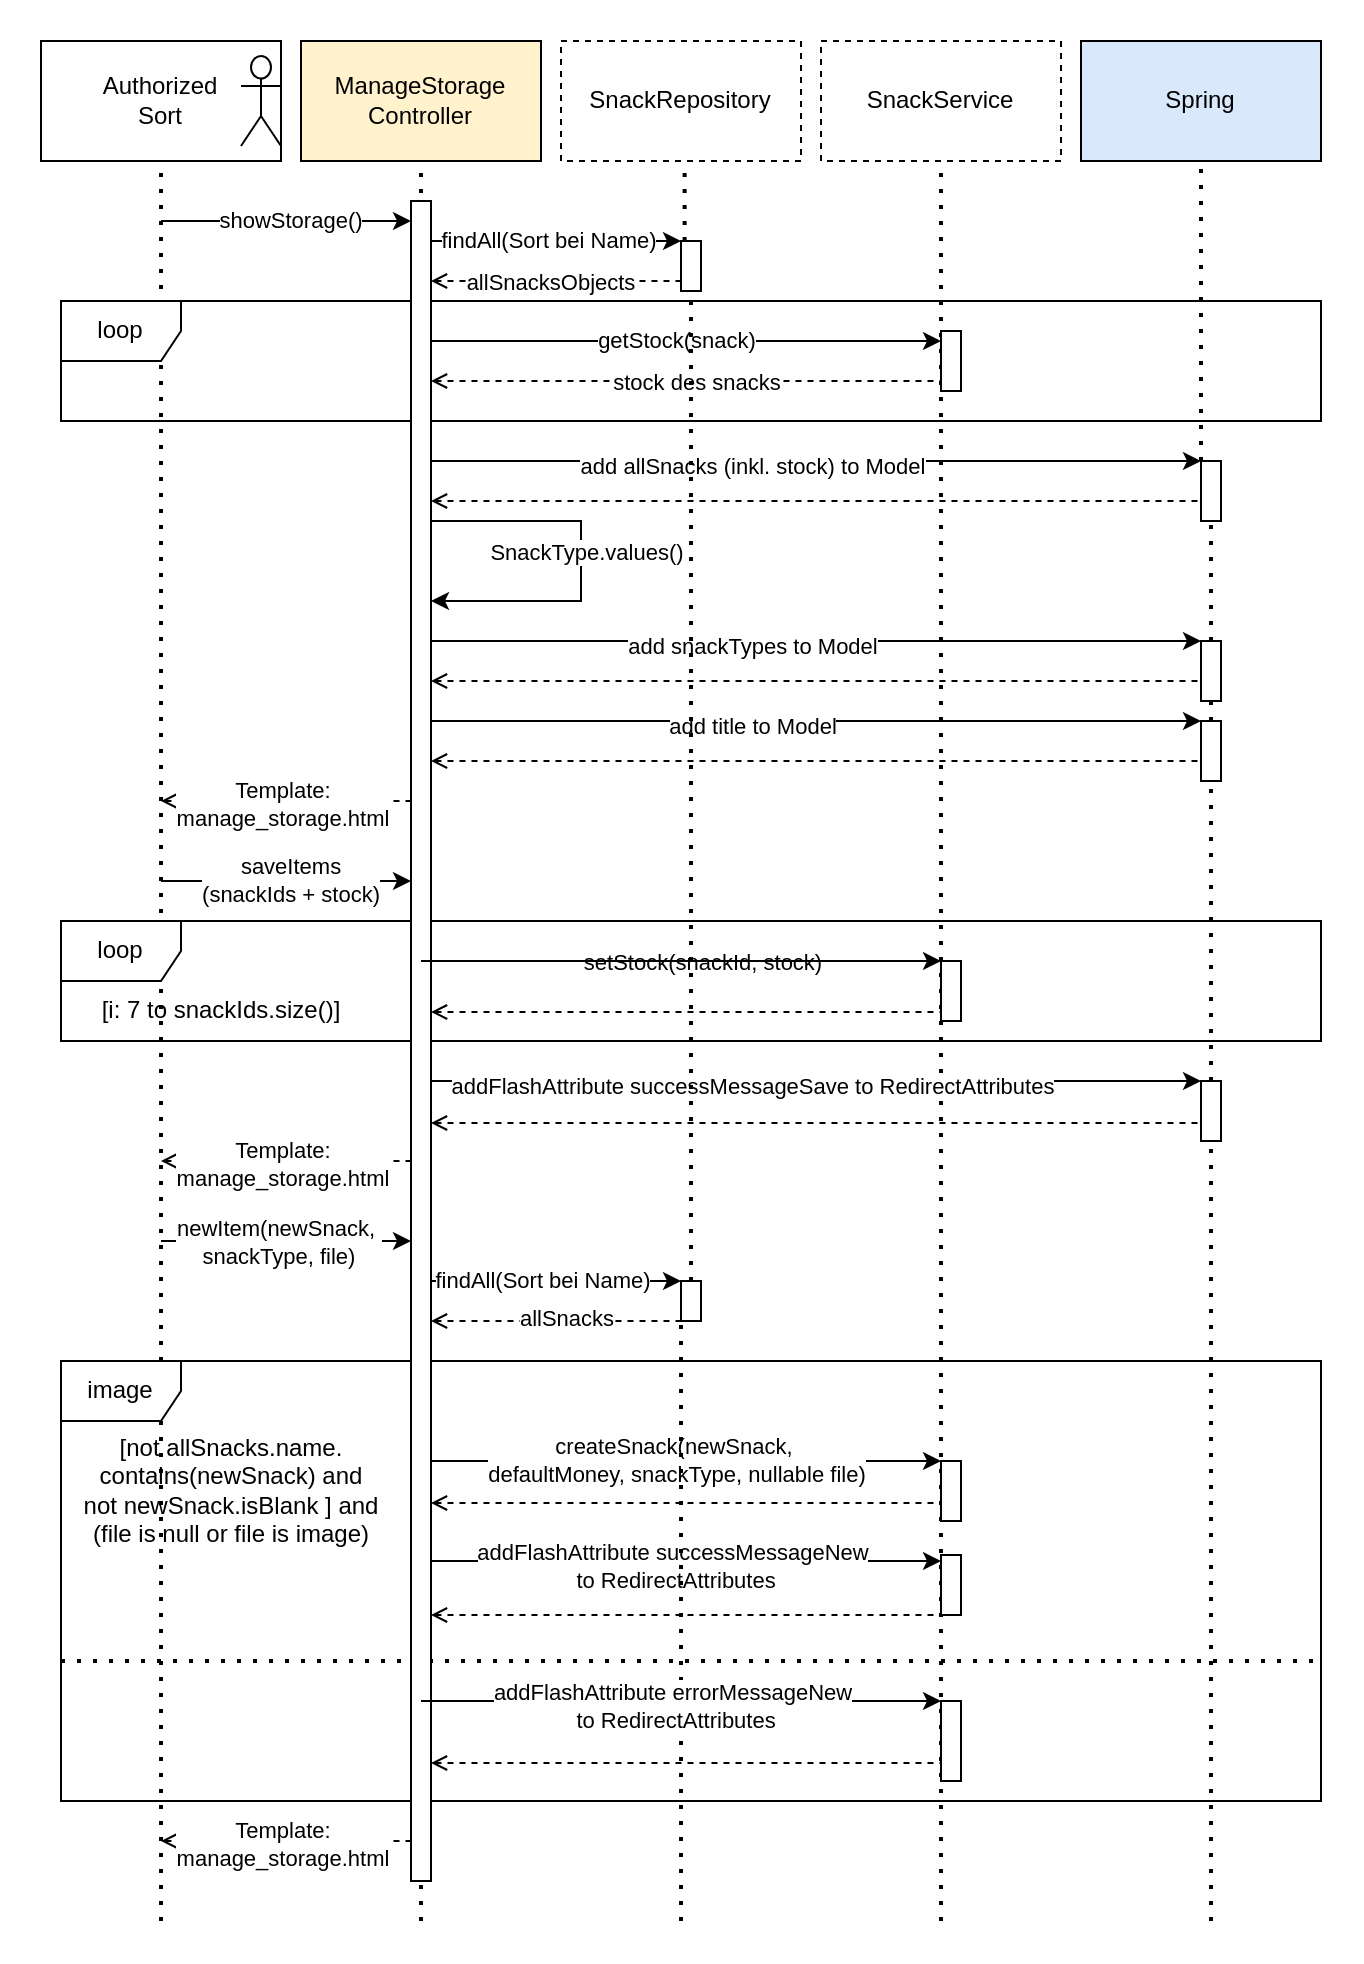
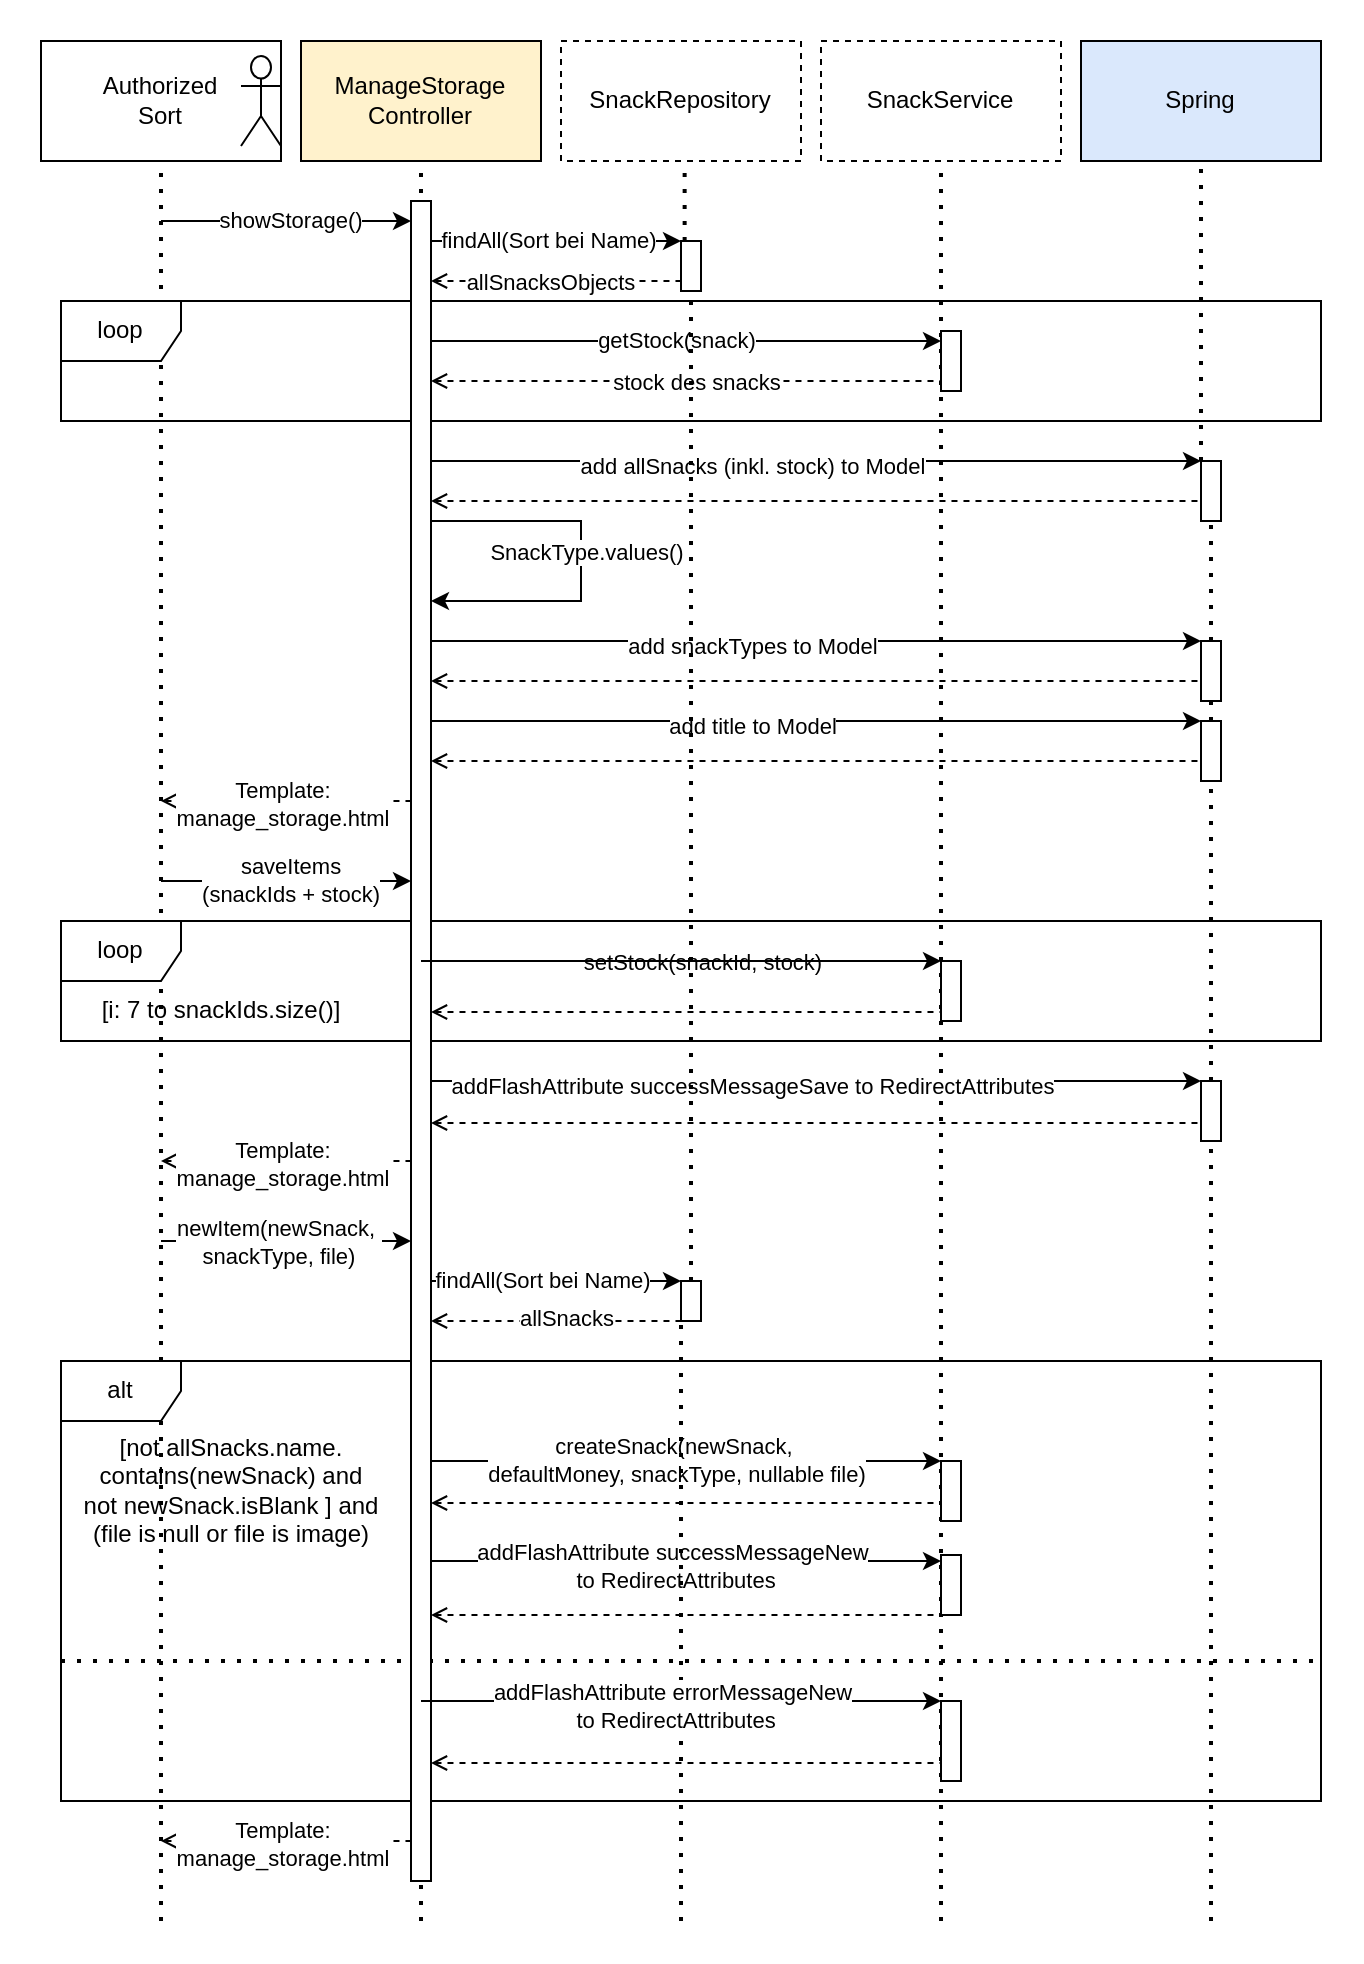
(121, 1391) -> (121, 1391)
